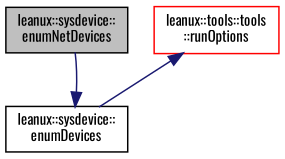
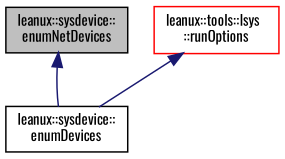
(217, 30) -> (217, 30)
(77, 72) -> (57, 87)
